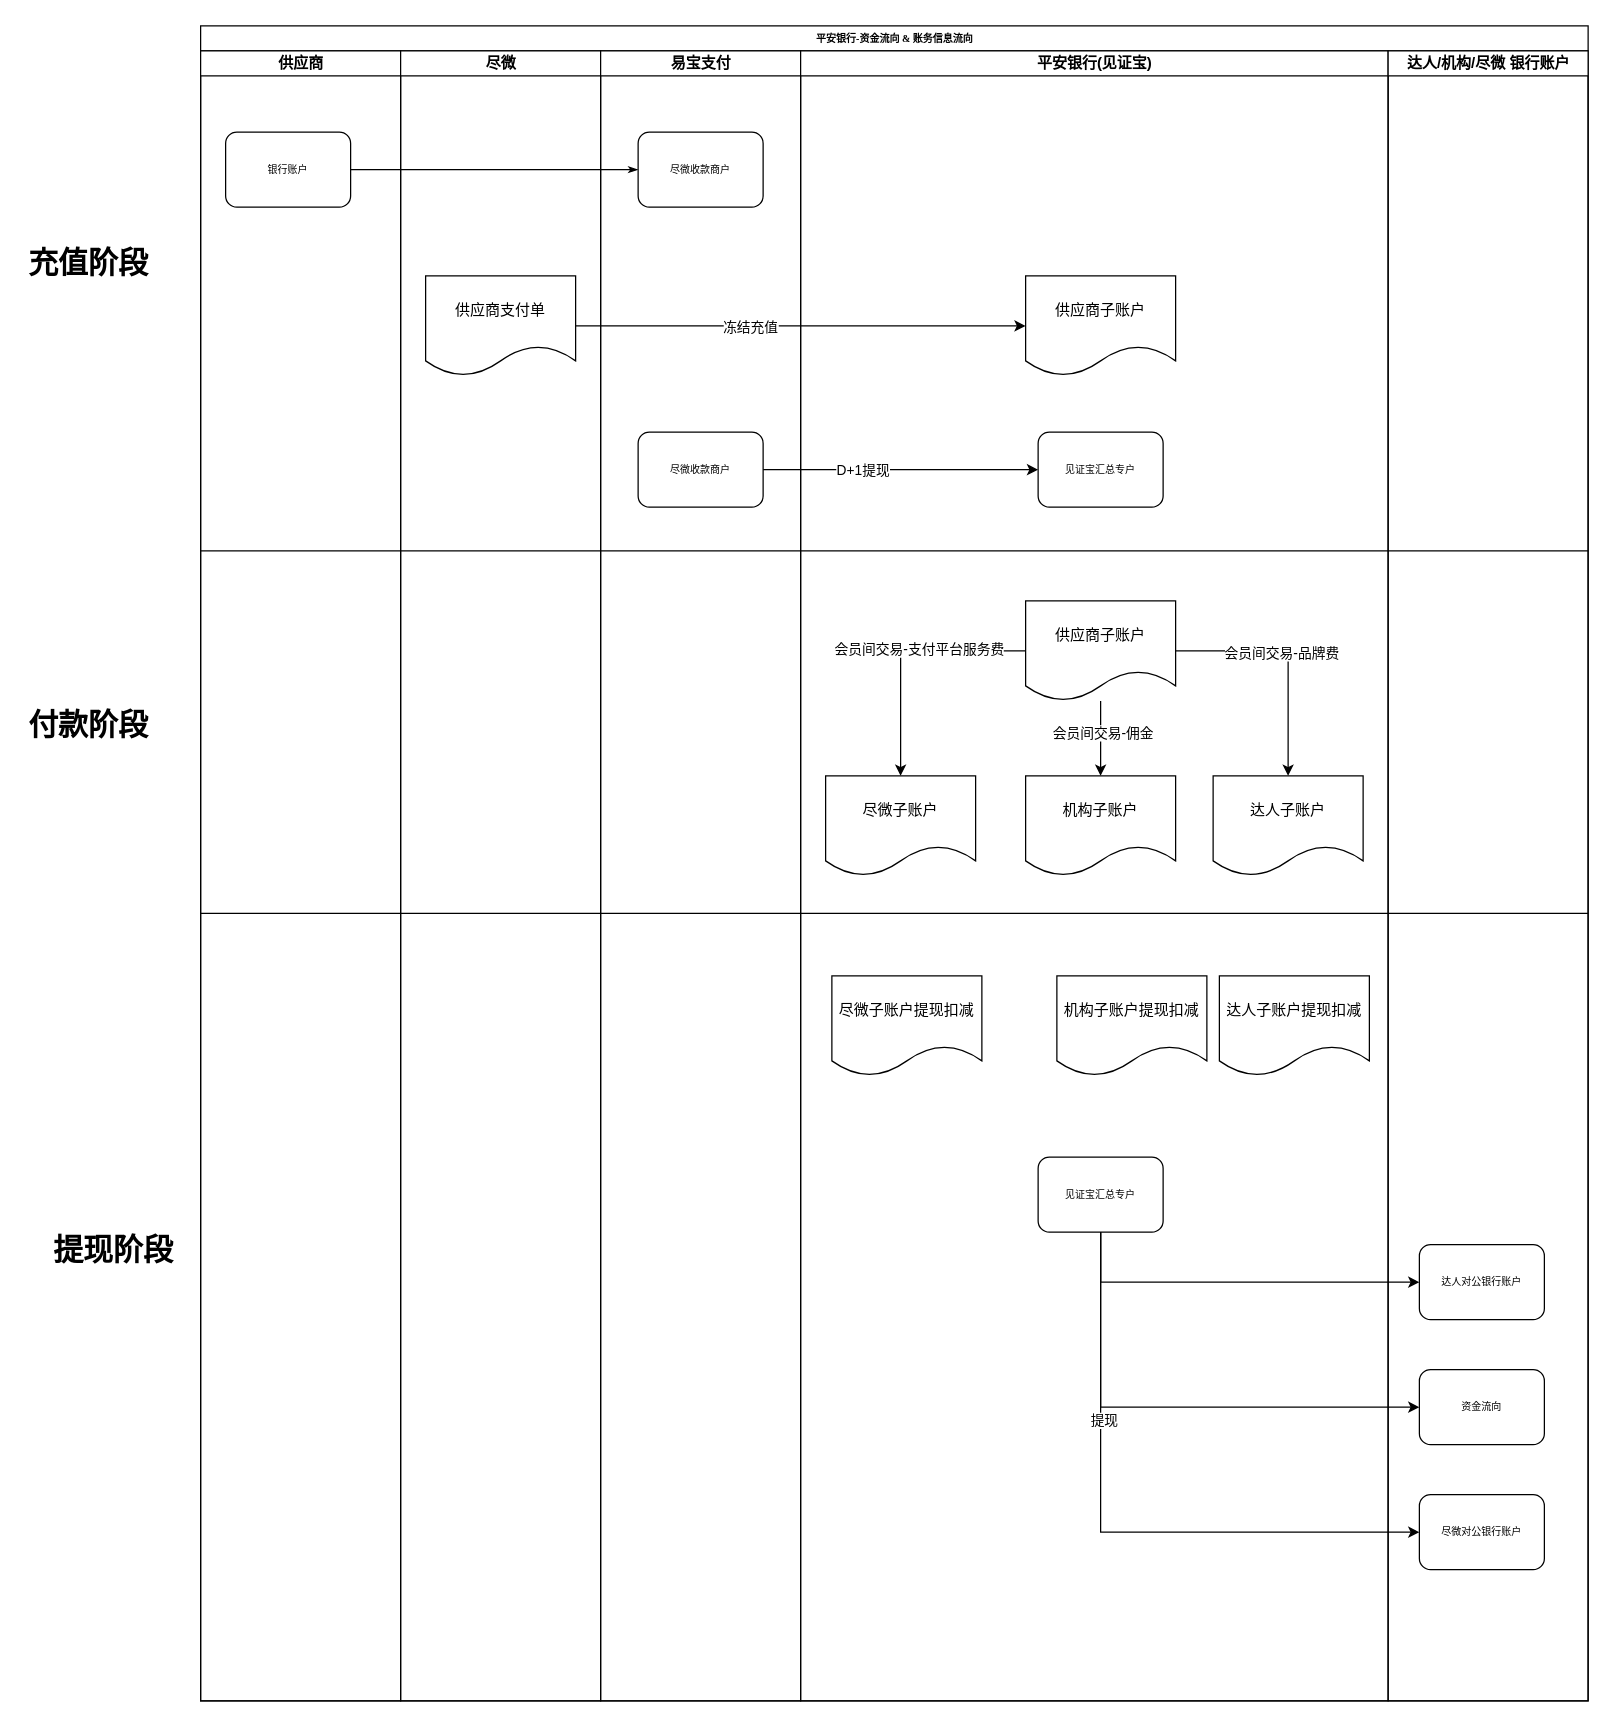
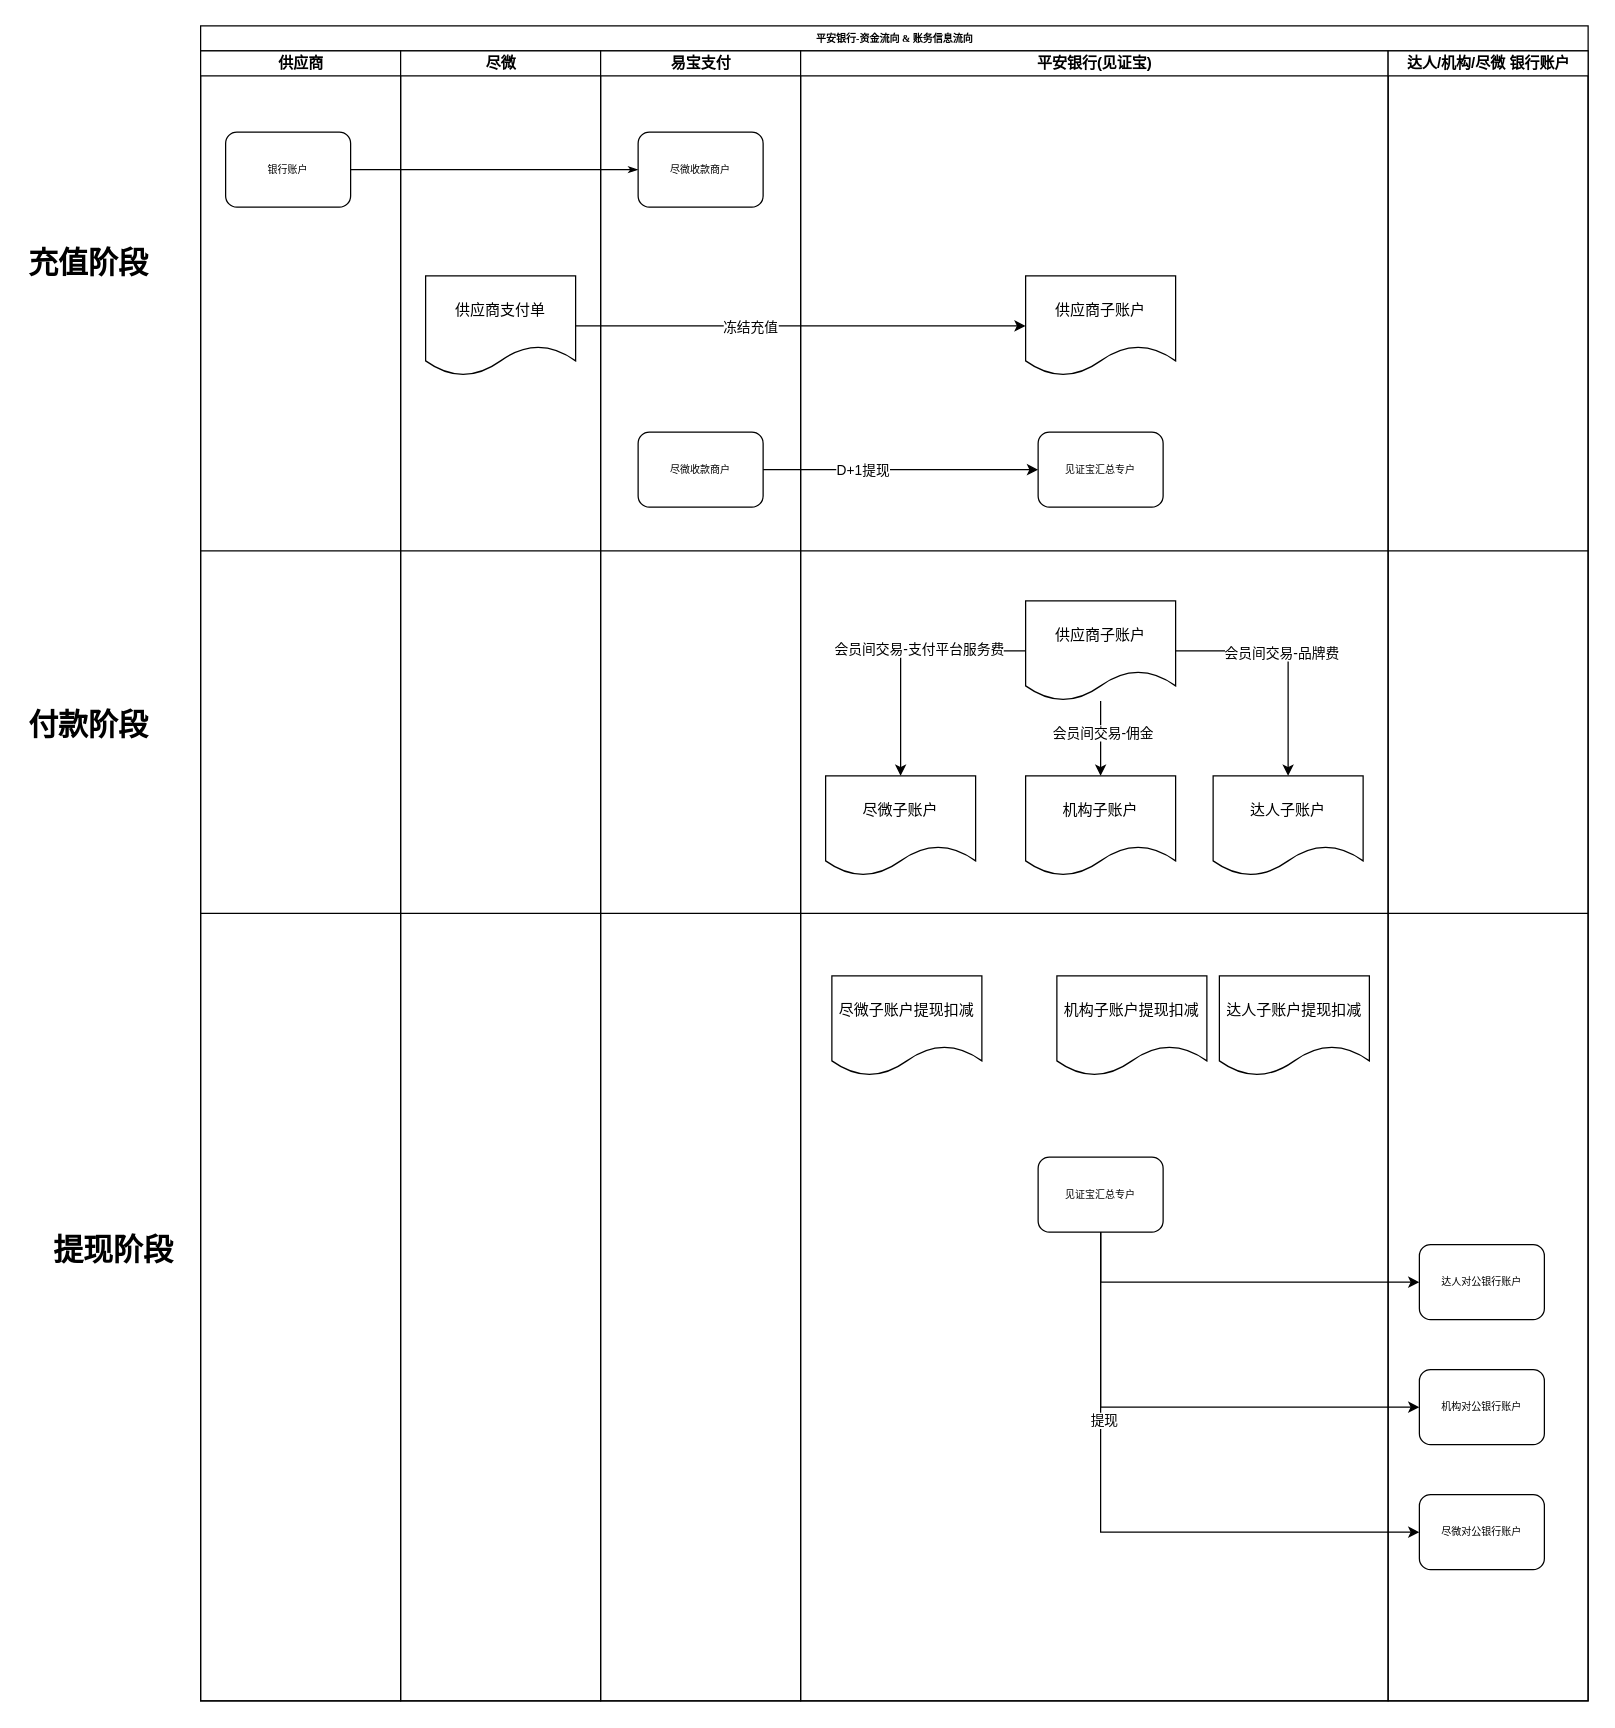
(1482, 1407) -> (1482, 1407)
